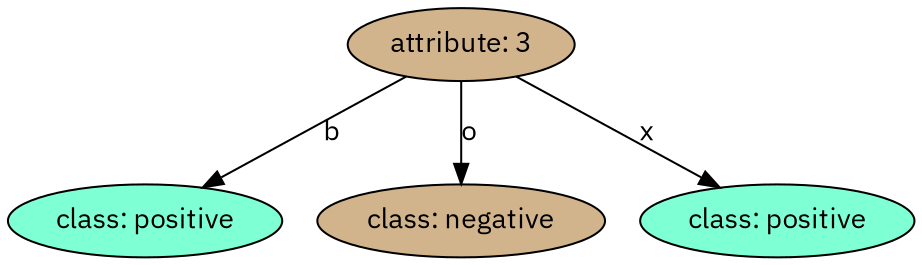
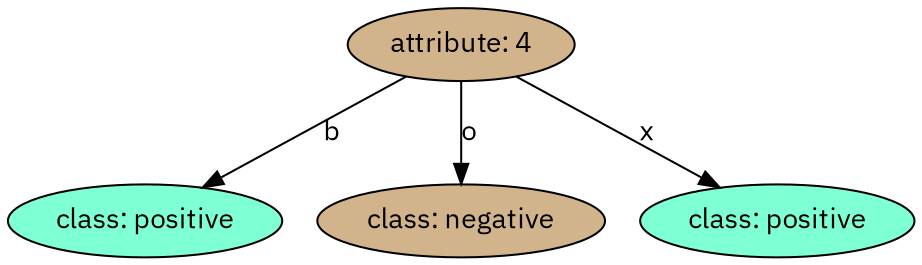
(461, 45) -> (461, 45)
